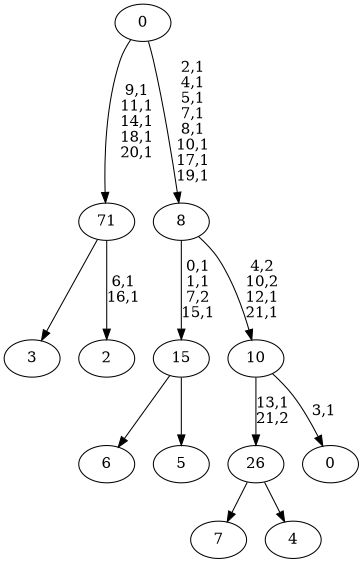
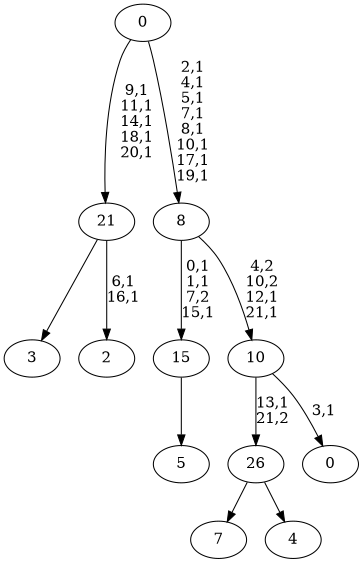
(107, 222) -> (107, 222)
(107, 464) -> none
